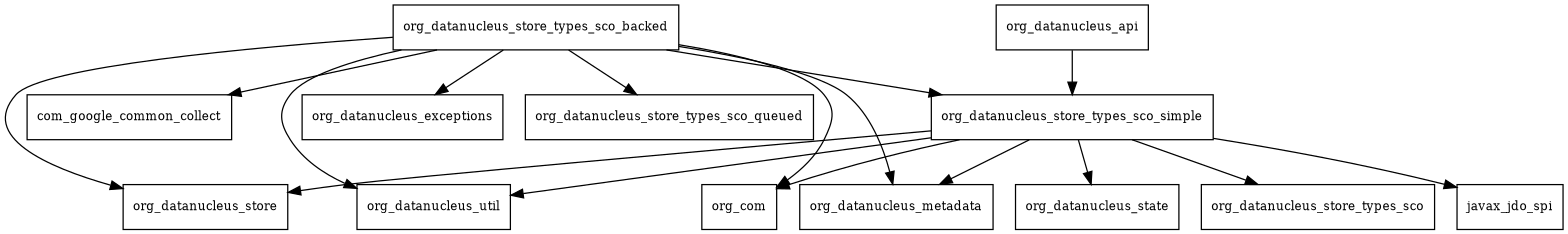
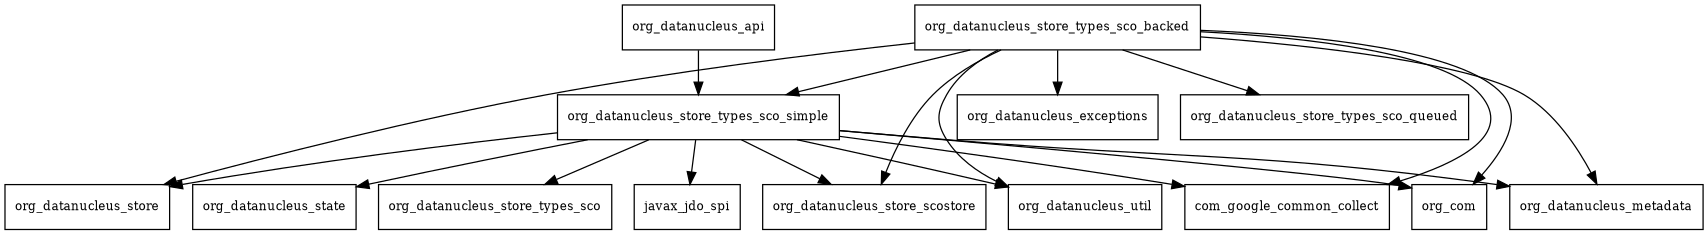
none -> (1006, 159)
none -> (874, 207)
